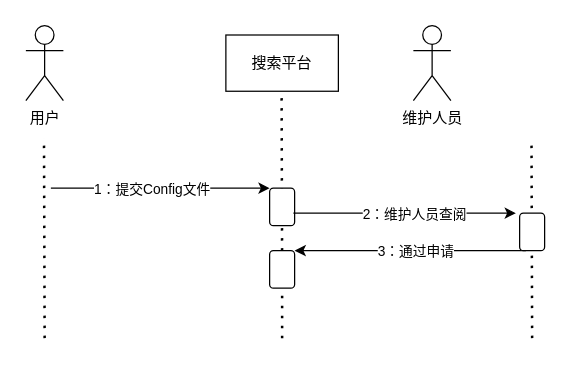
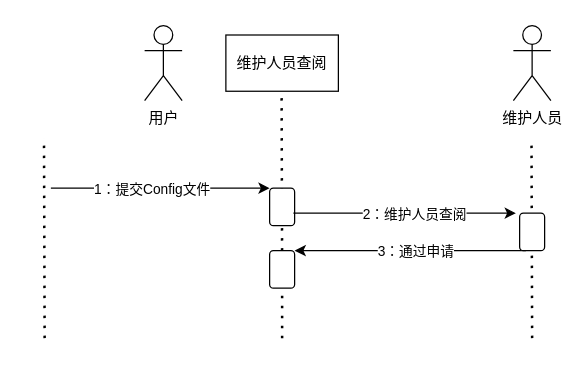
(44, 63) -> (163, 63)
(282, 63) -> (282, 63)
(432, 63) -> (532, 63)
